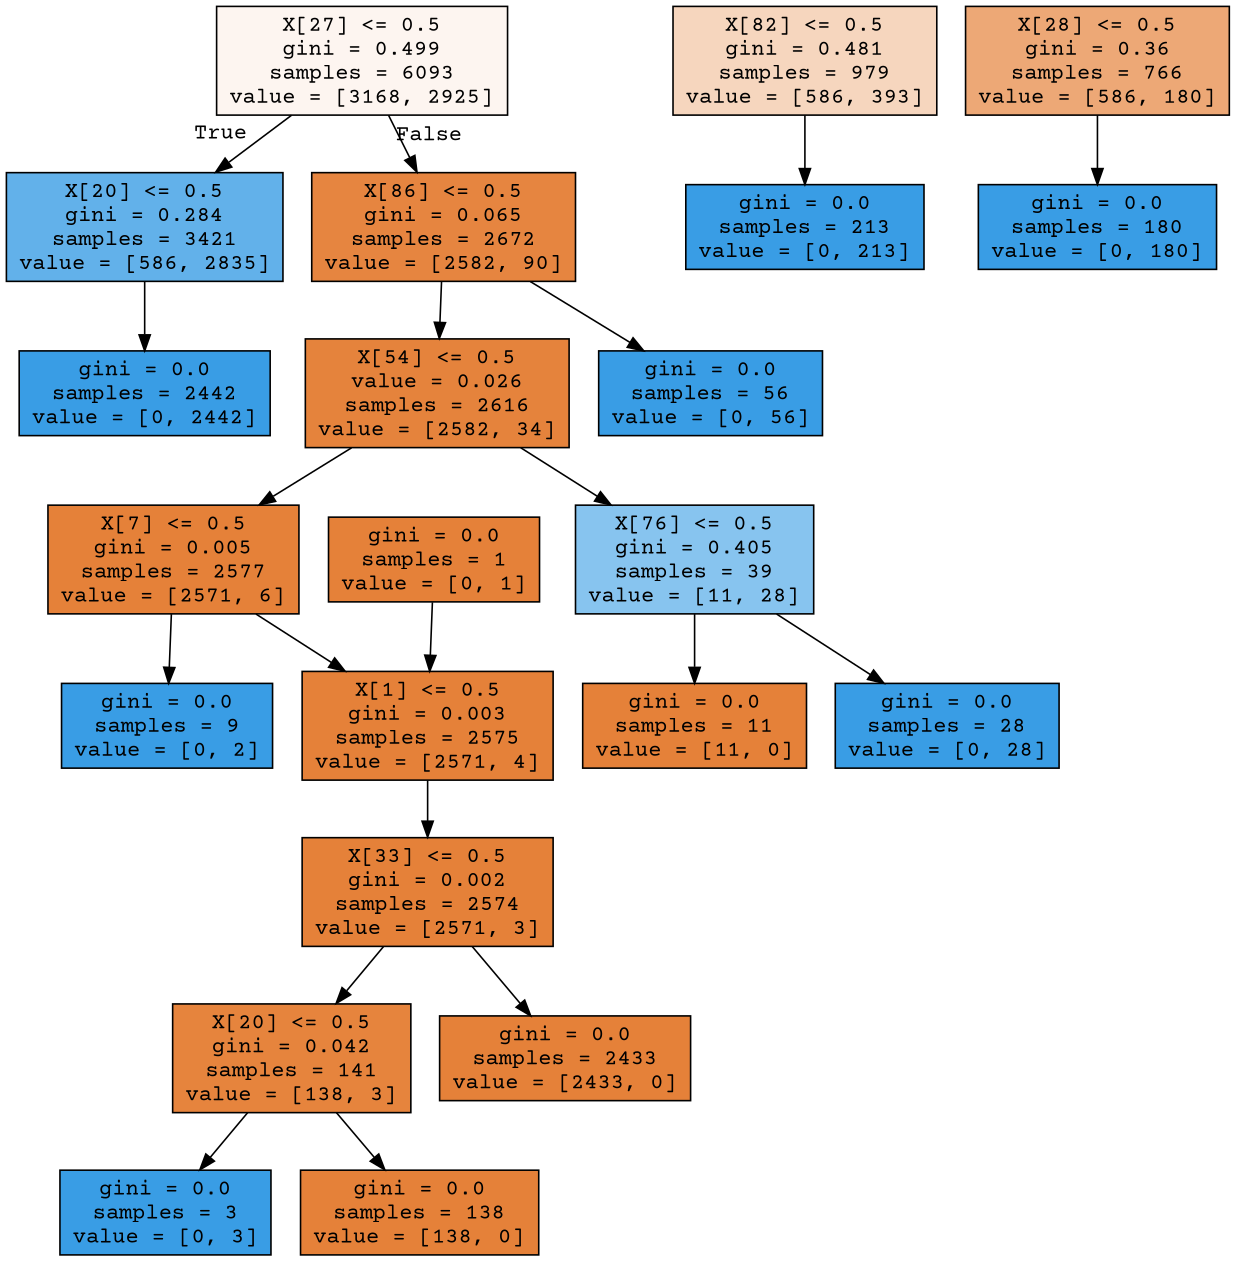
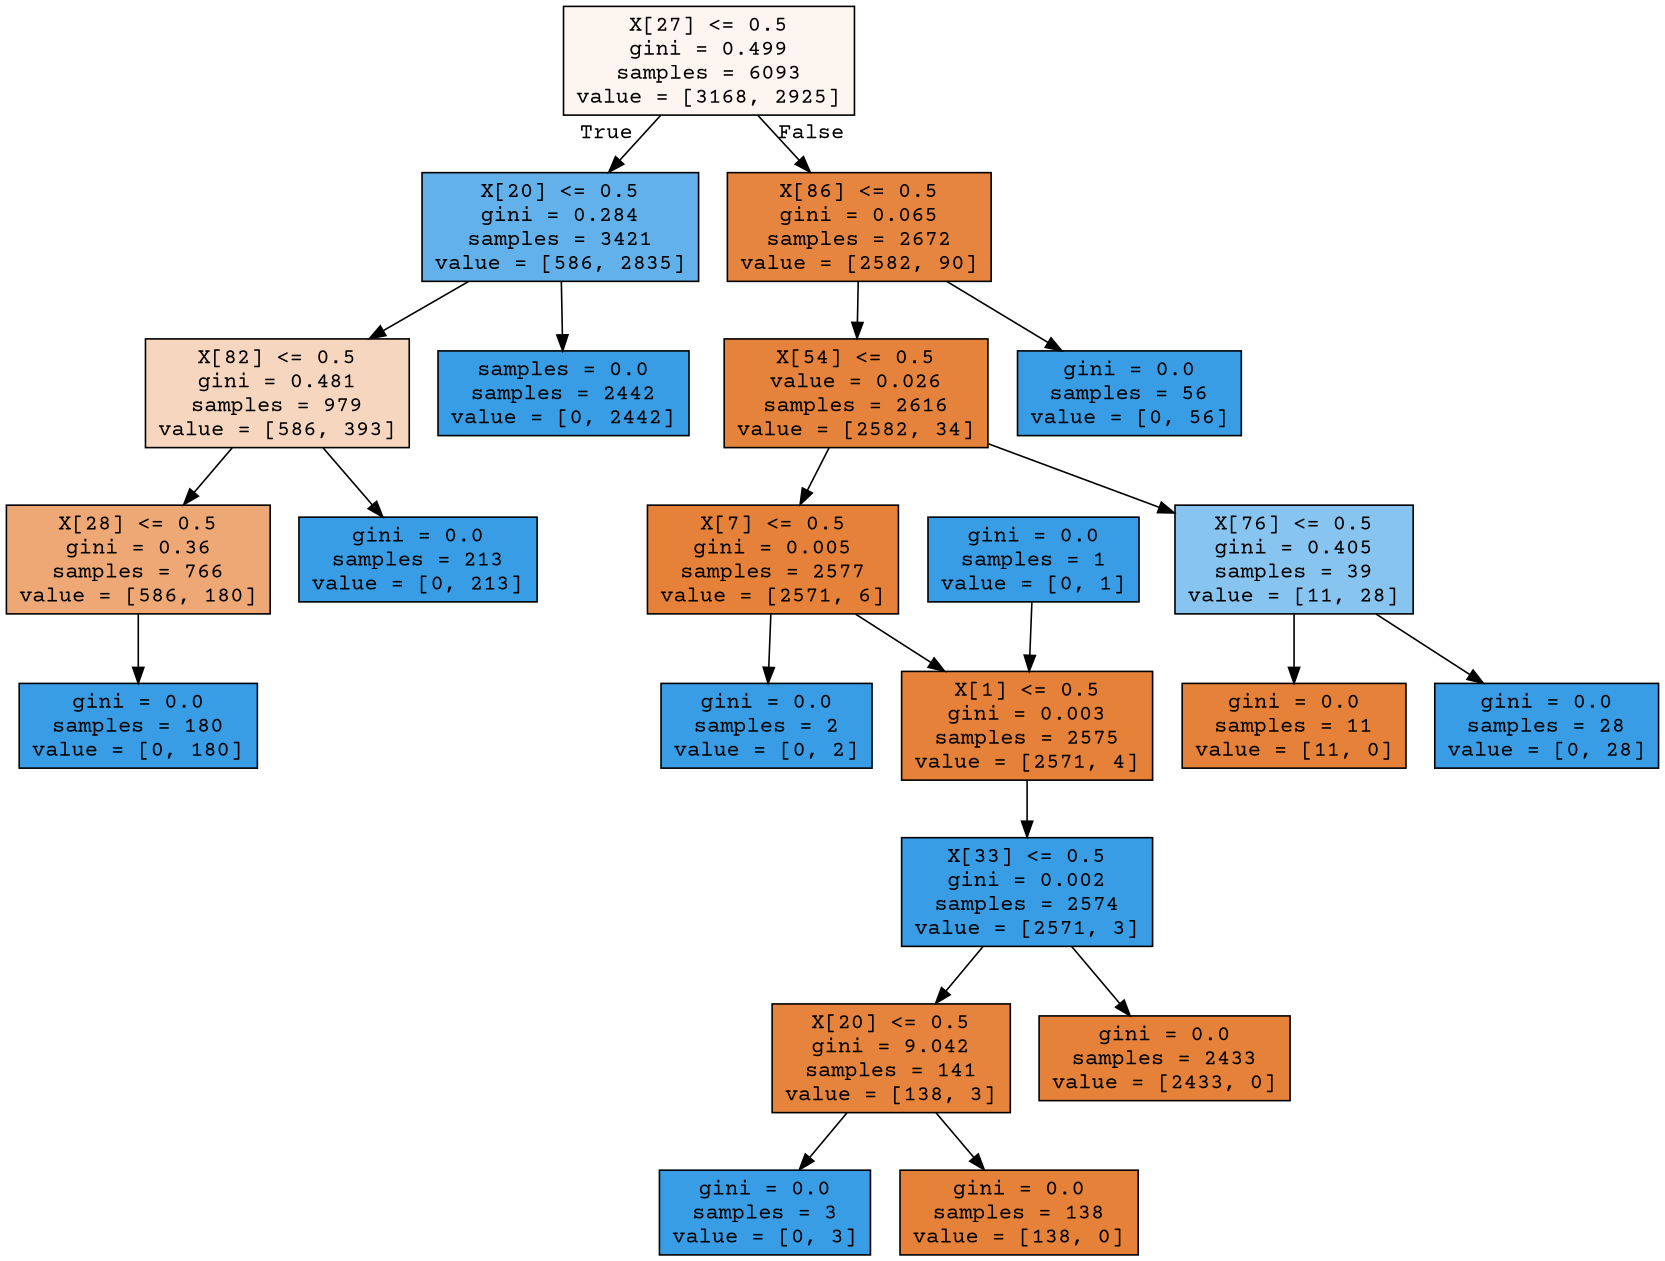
none -> (426, 306)
(145, 393) -> (564, 393)
none -> (213, 470)
(434, 560) -> (1034, 560)
(167, 726) -> (767, 726)
(428, 892) -> (1027, 892)
(292, 1058) -> (891, 1058)
